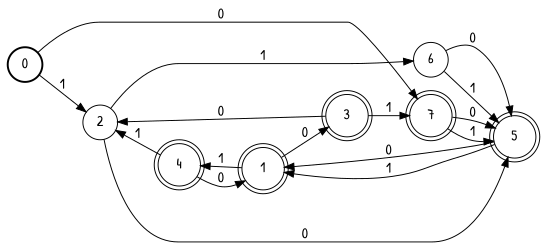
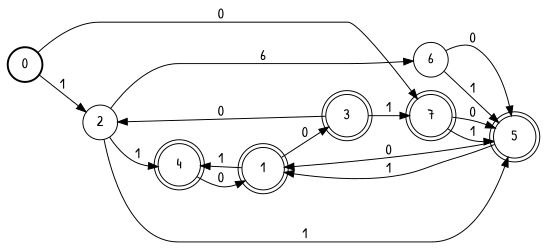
(263, 56) -> (263, 56)
(142, 145) -> (126, 156)
(305, 235) -> (305, 235)
